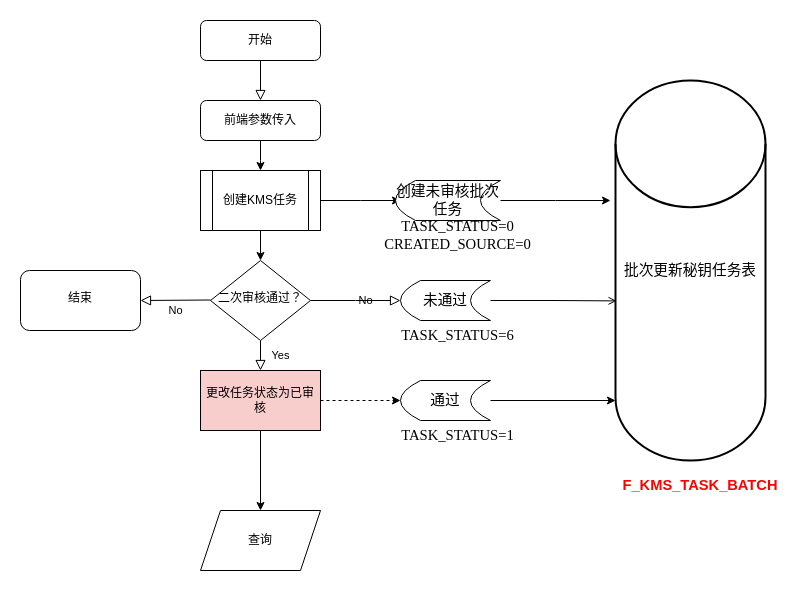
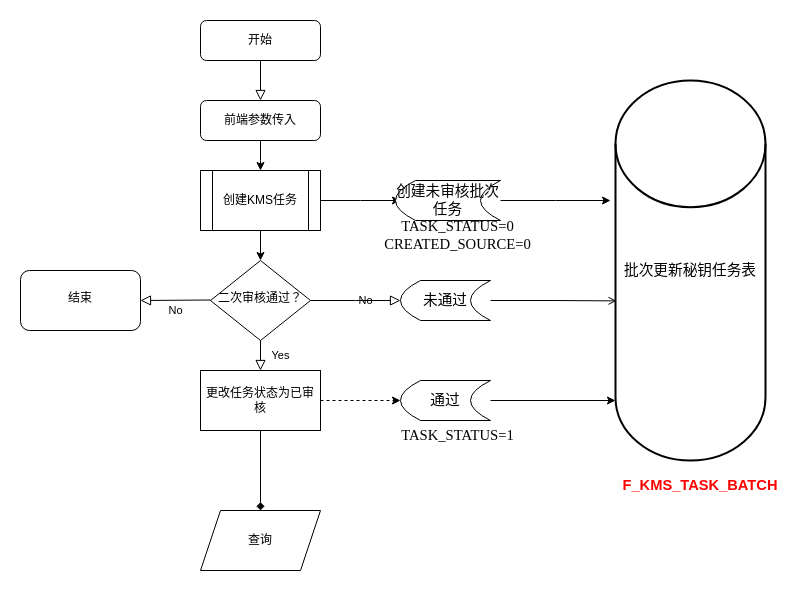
(458, 336) -> none
(261, 401) -> (261, 401)
(261, 502) -> (261, 502)
